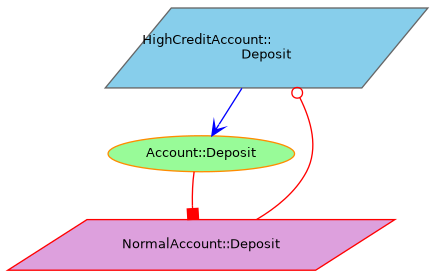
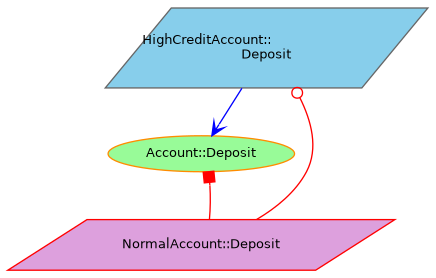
(193, 189) -> (210, 202)
